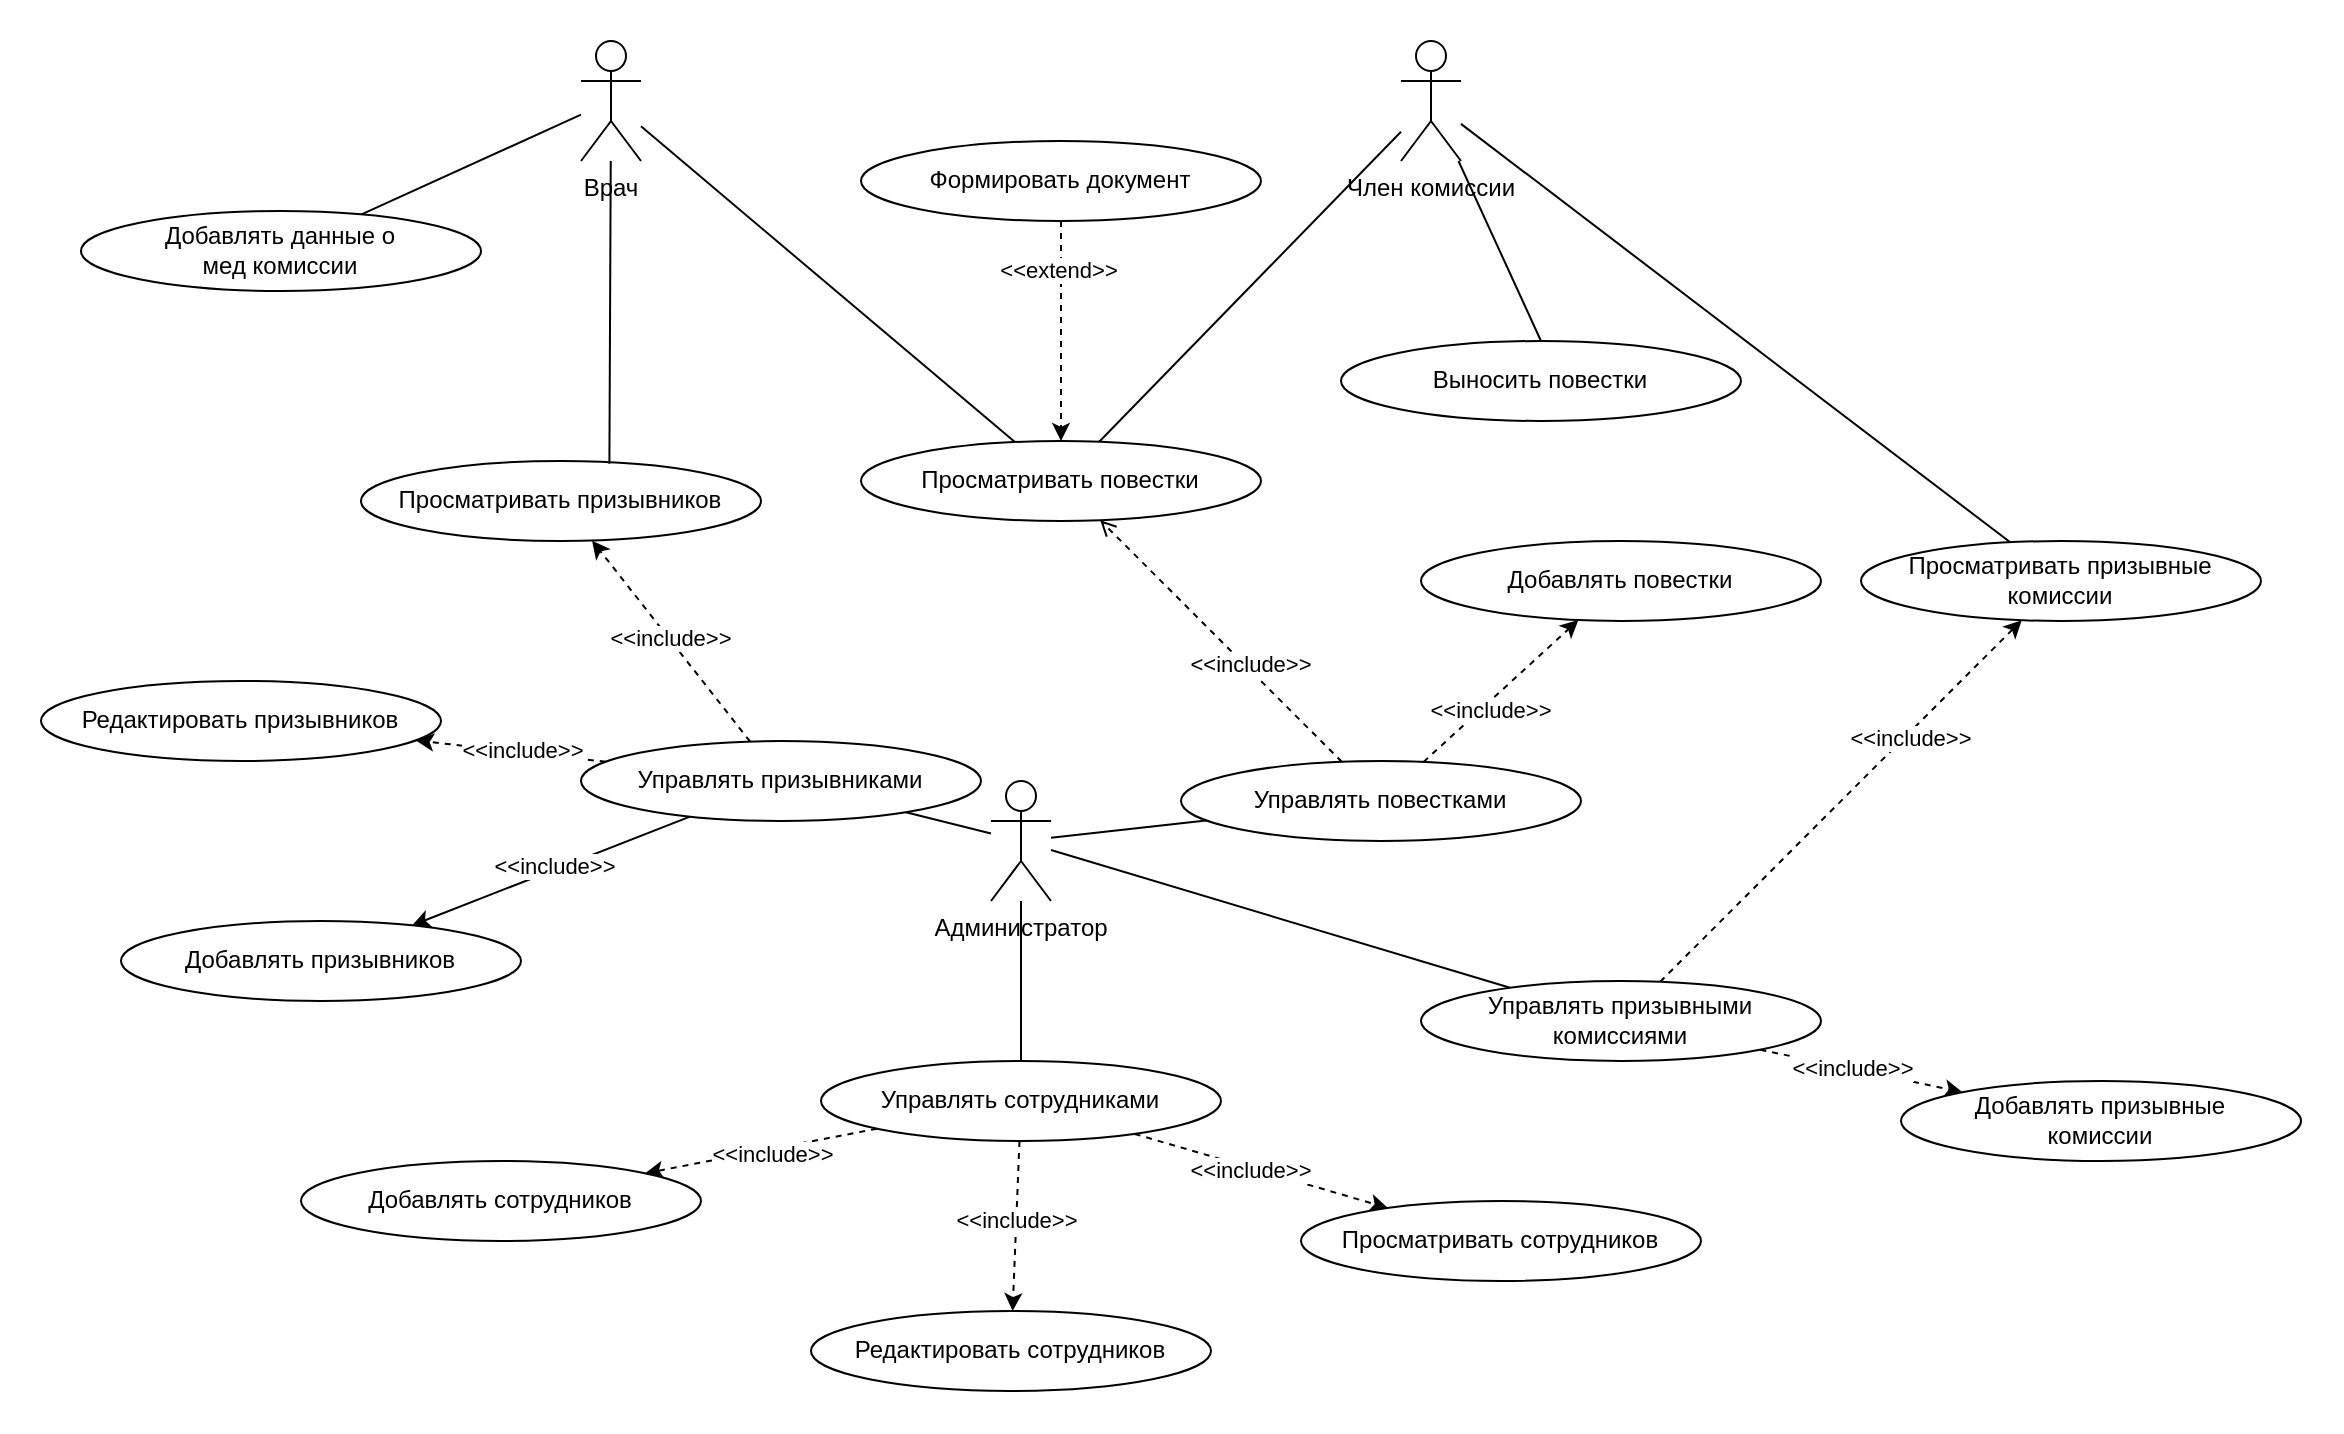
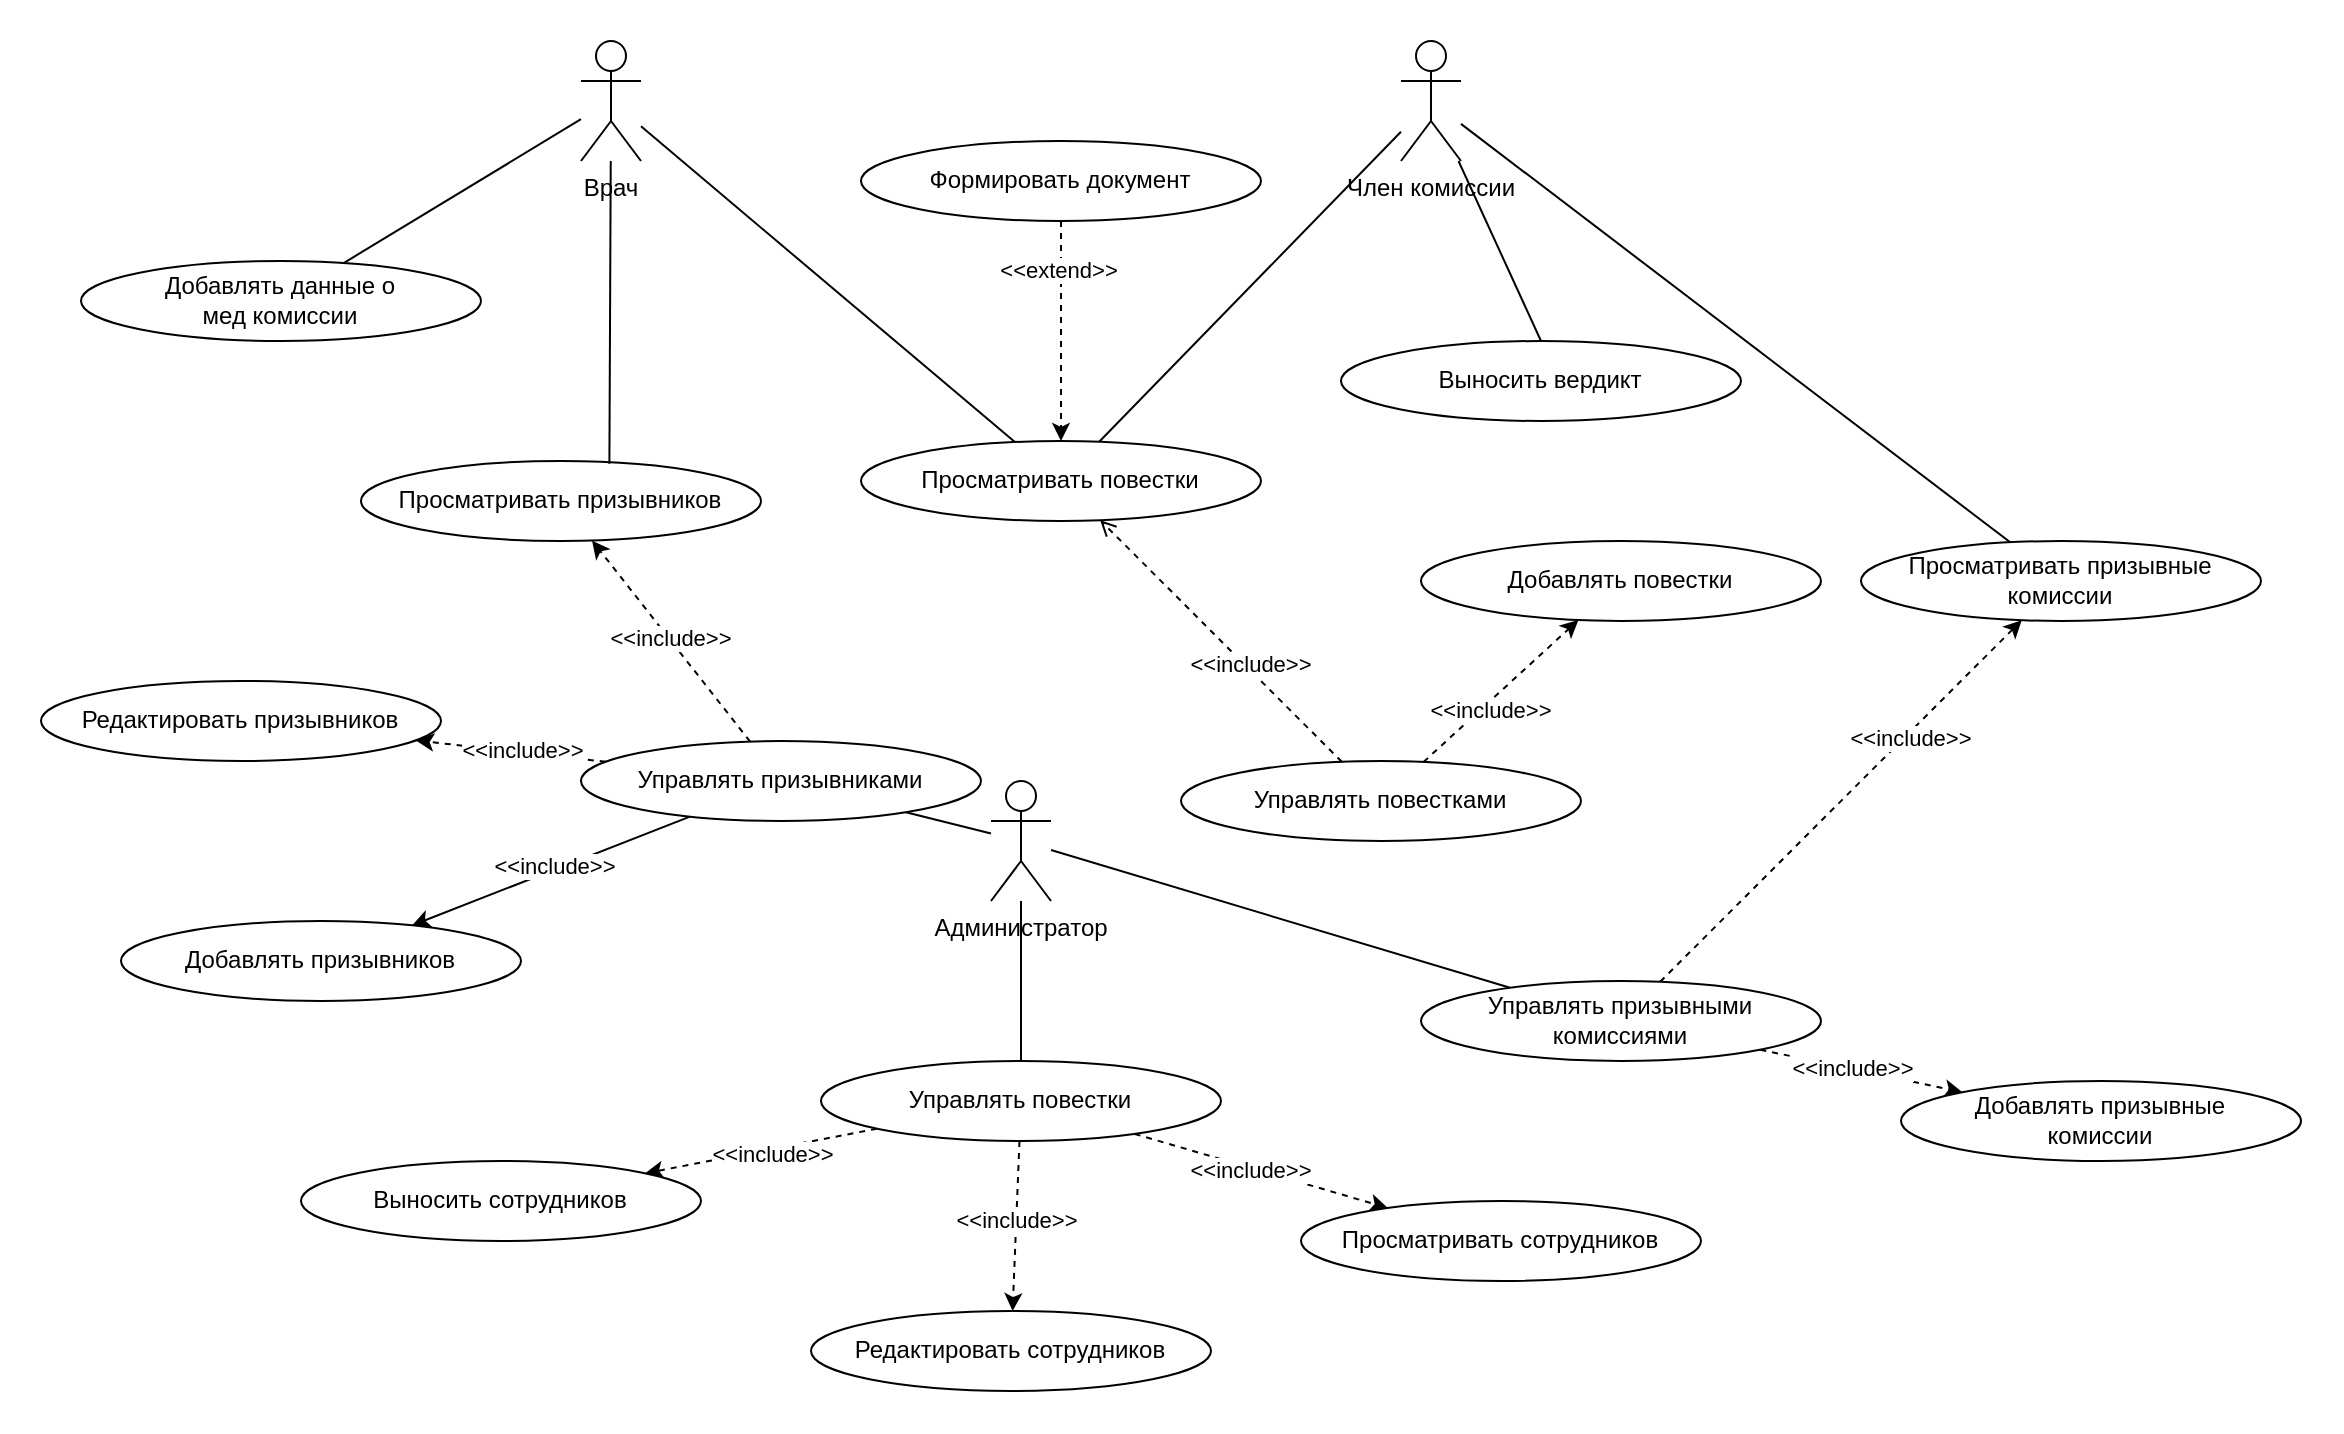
(281, 251) -> (281, 301)
(1541, 381) -> (1541, 381)
(1129, 829) -> none
(1021, 1101) -> (1021, 1101)
(501, 1201) -> (501, 1201)
